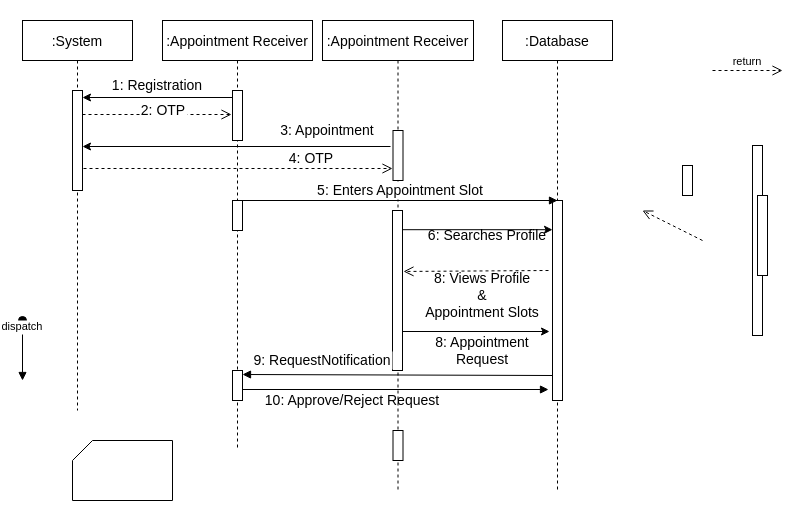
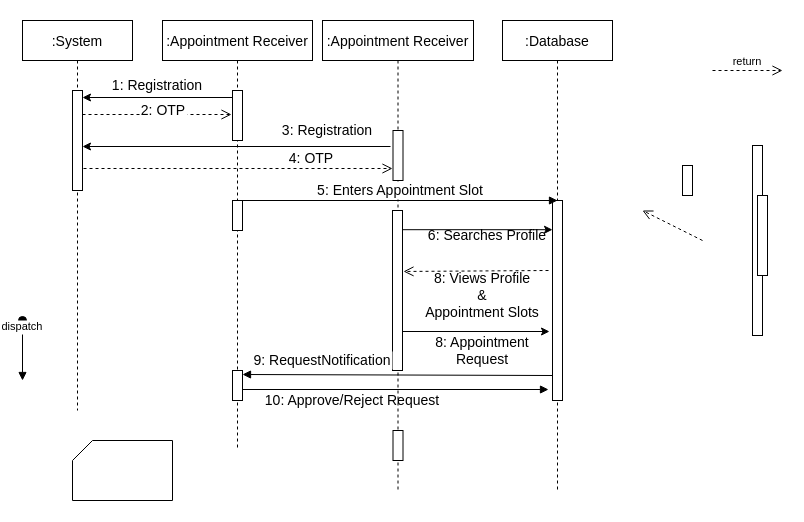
(328, 131) -> (328, 131)
